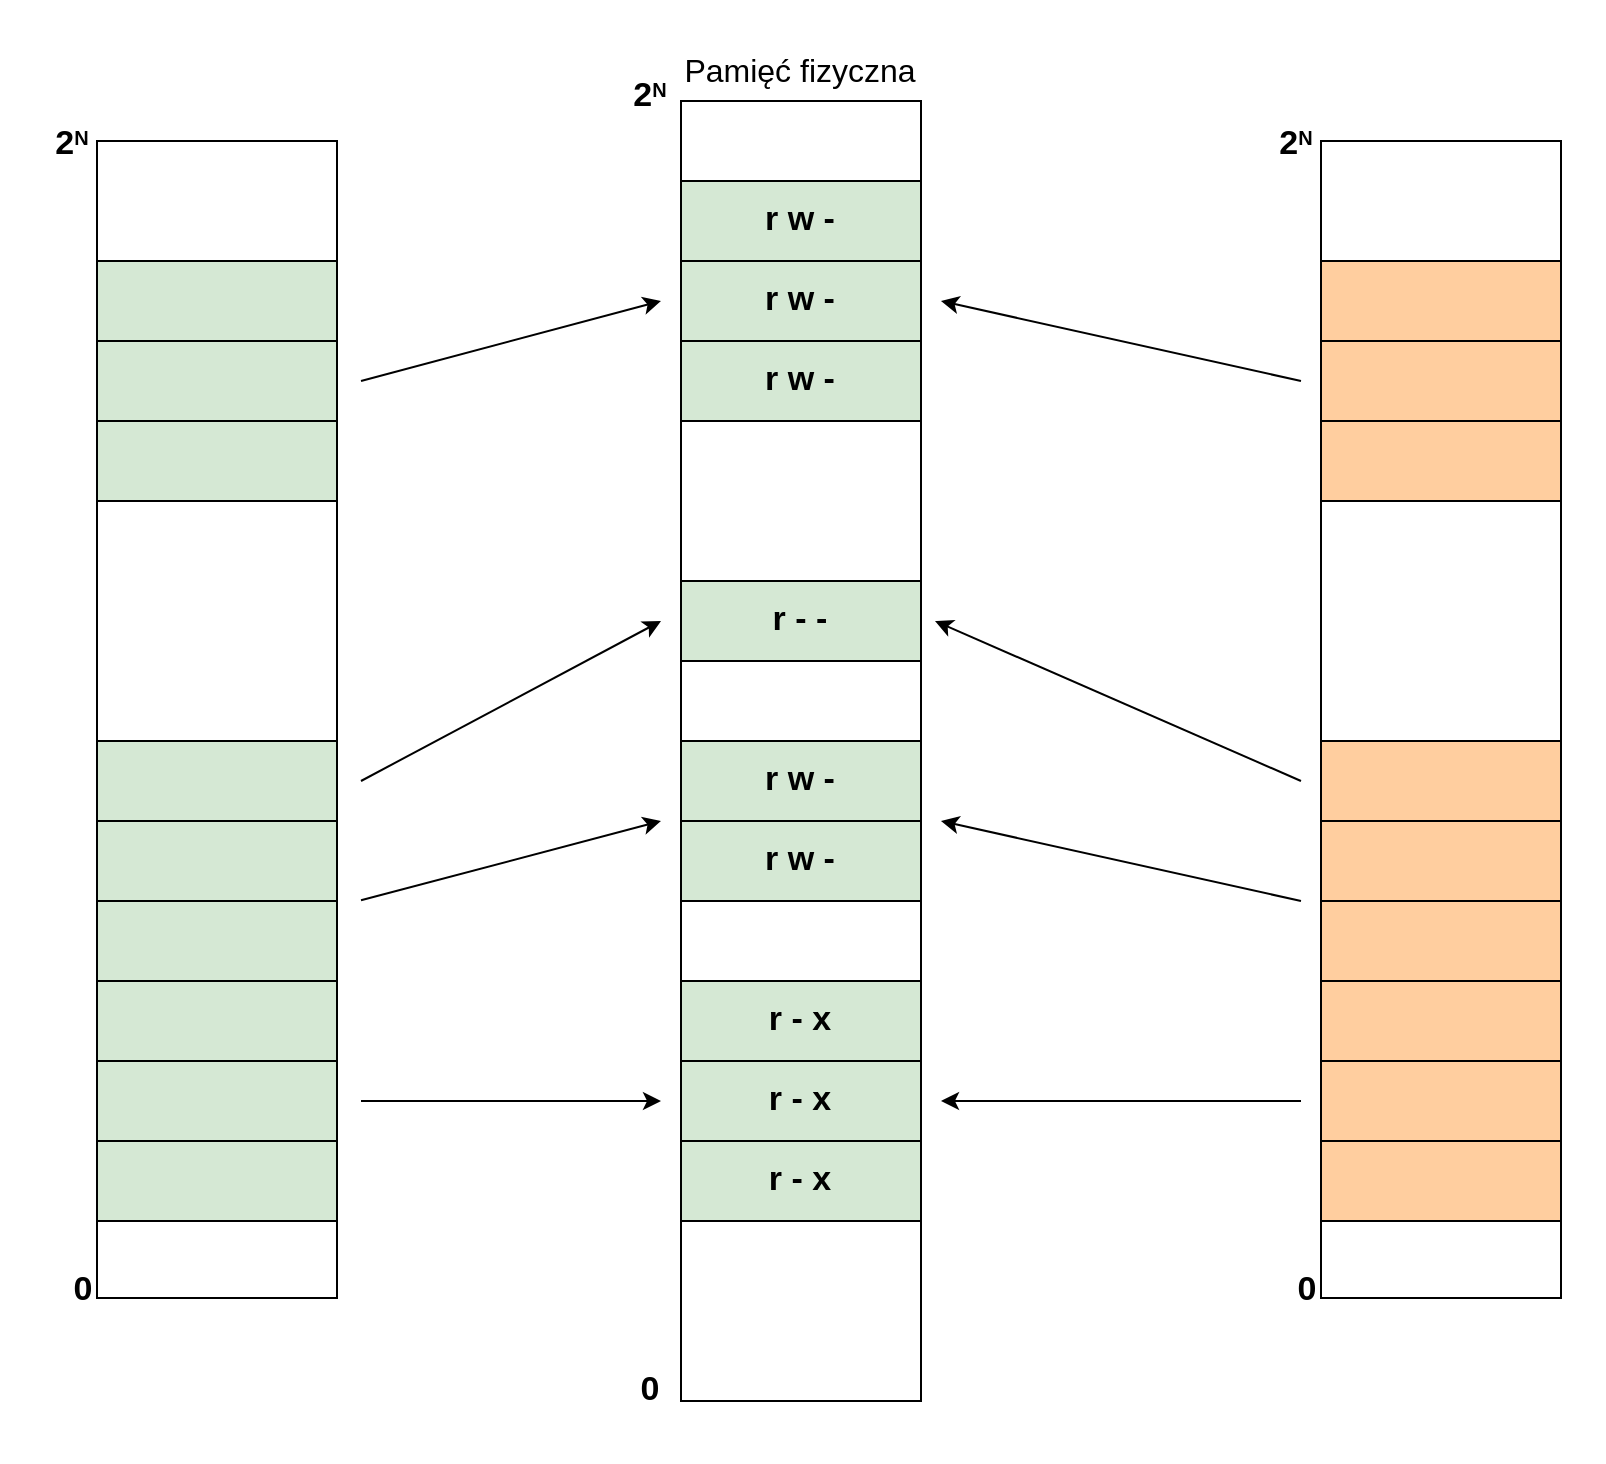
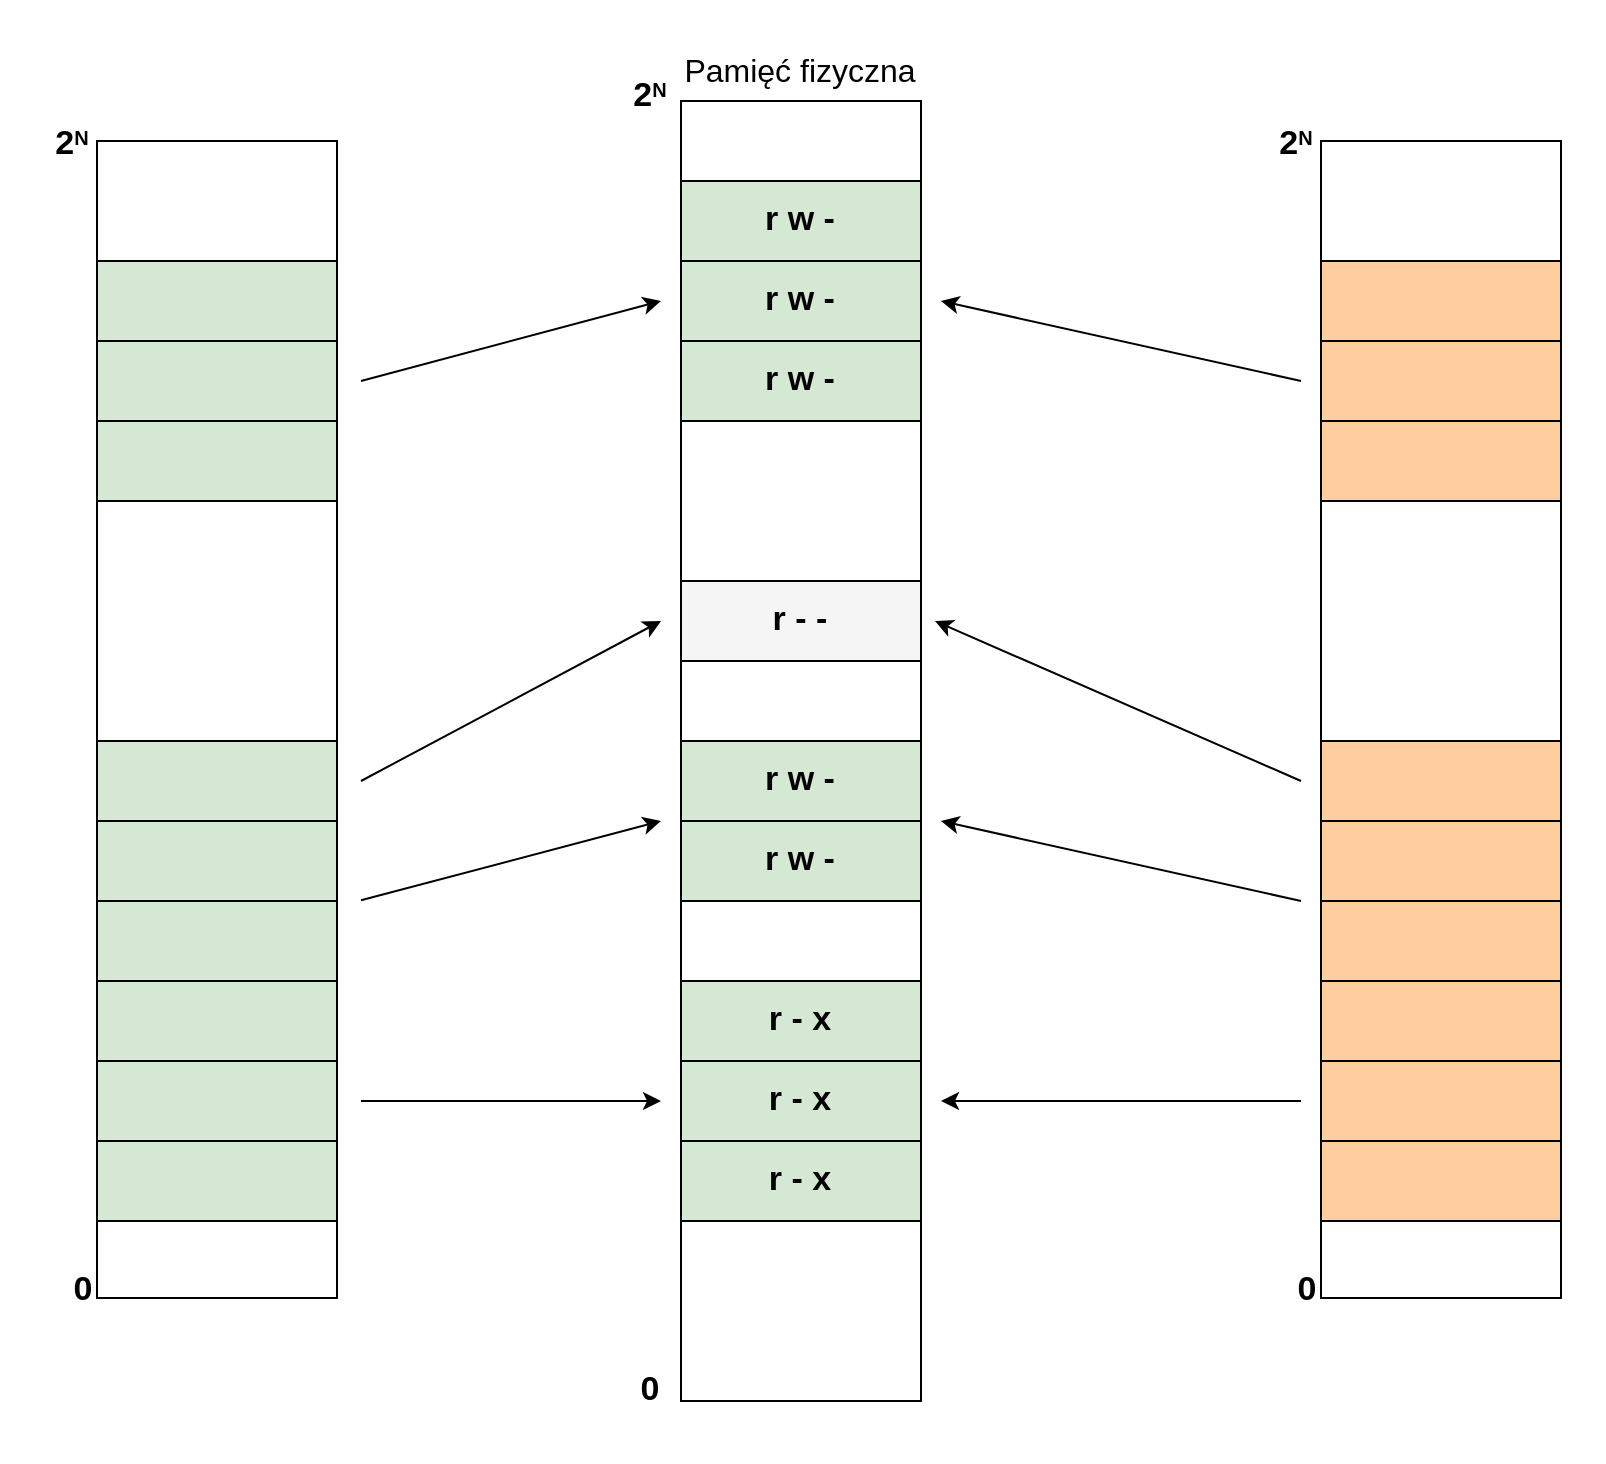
(801, 621) -> (801, 621)
